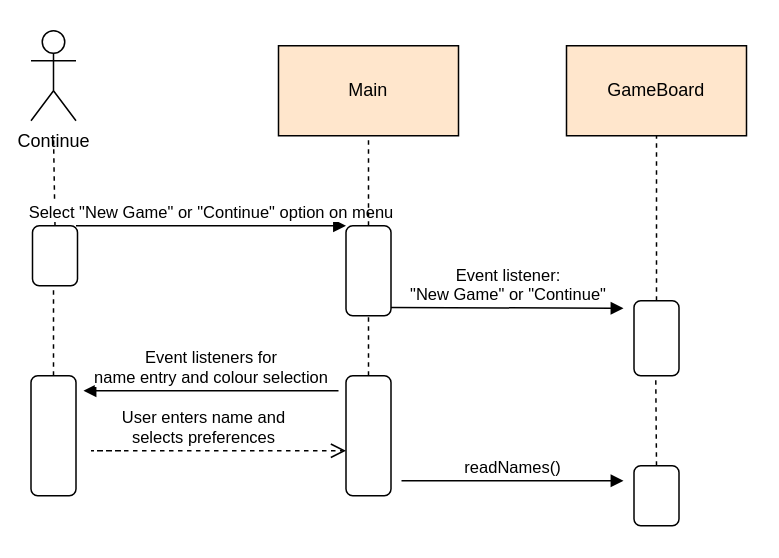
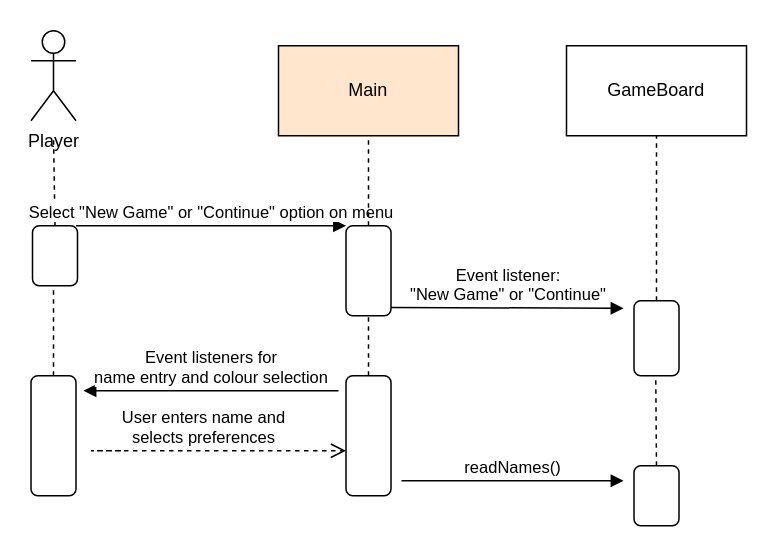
(656, 91) -> (656, 91)
(54, 142) -> (54, 142)
